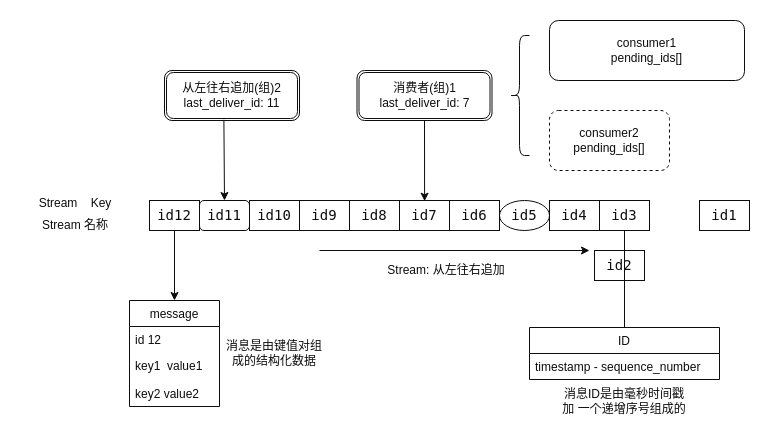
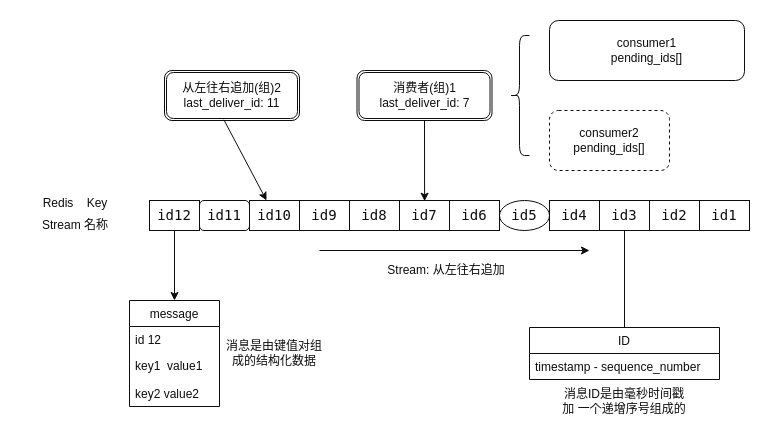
(224, 157) -> (244, 157)
(76, 204) -> (76, 204)
(620, 266) -> (675, 216)
